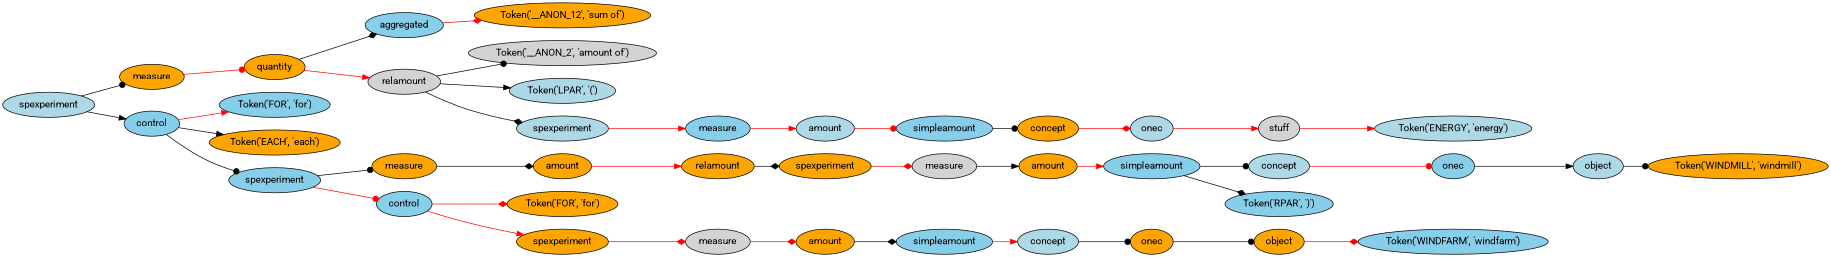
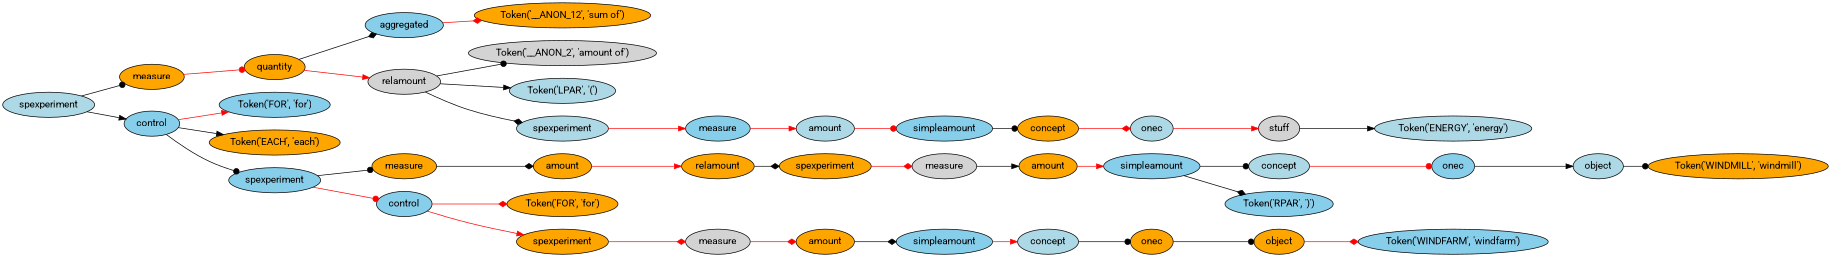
(1333, 129) -> (1333, 129)
